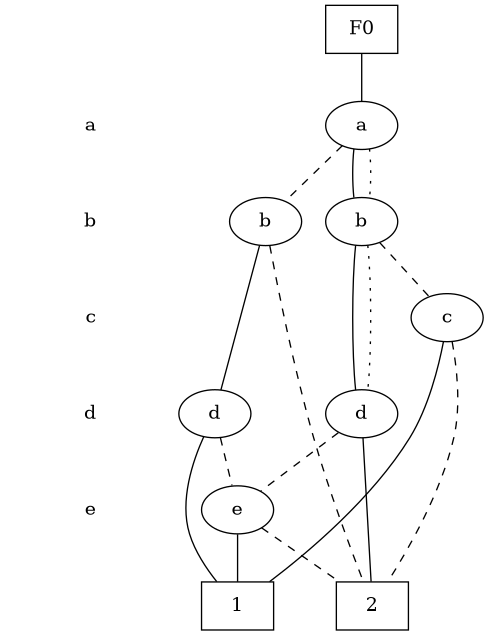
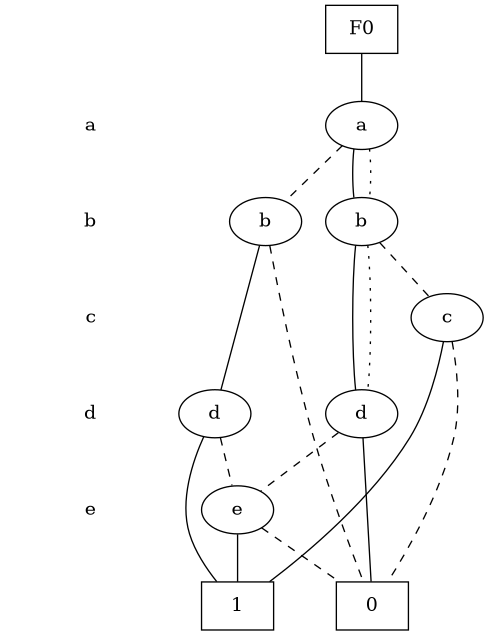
(372, 606) -> (372, 606)
